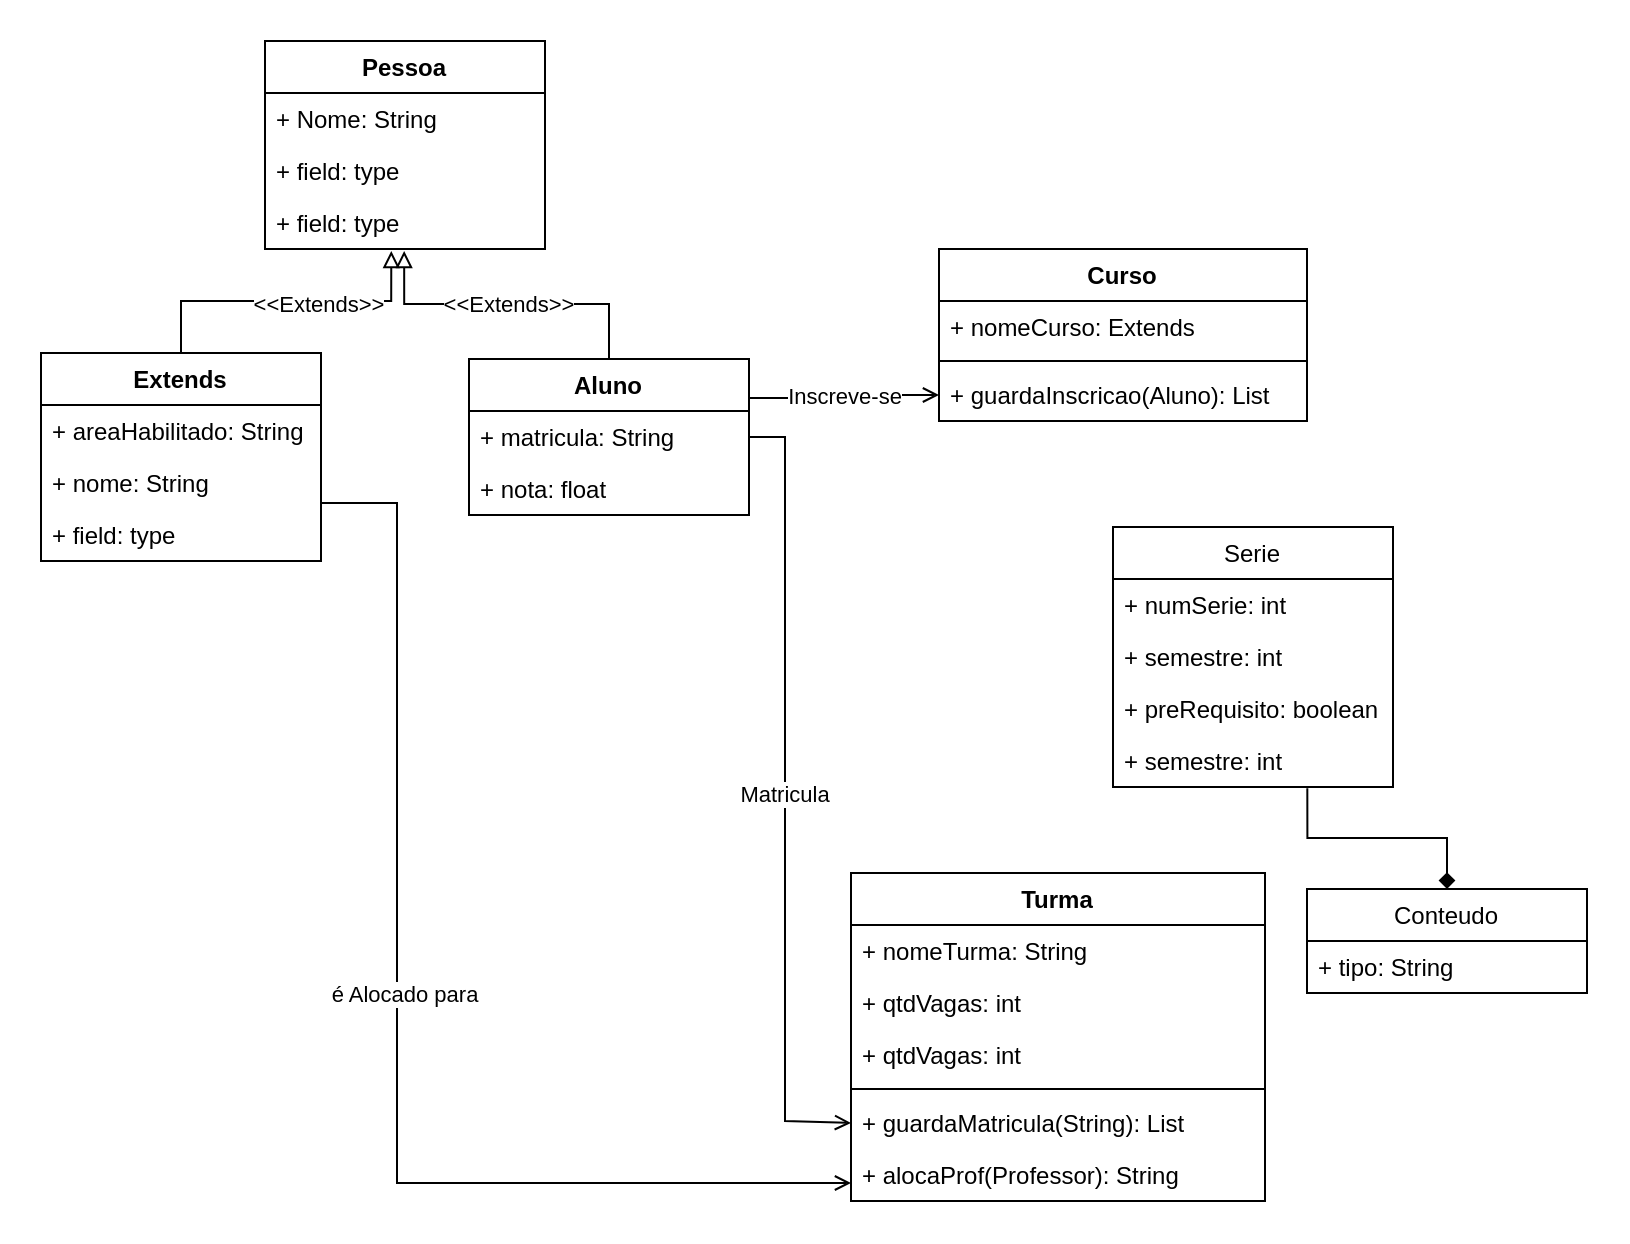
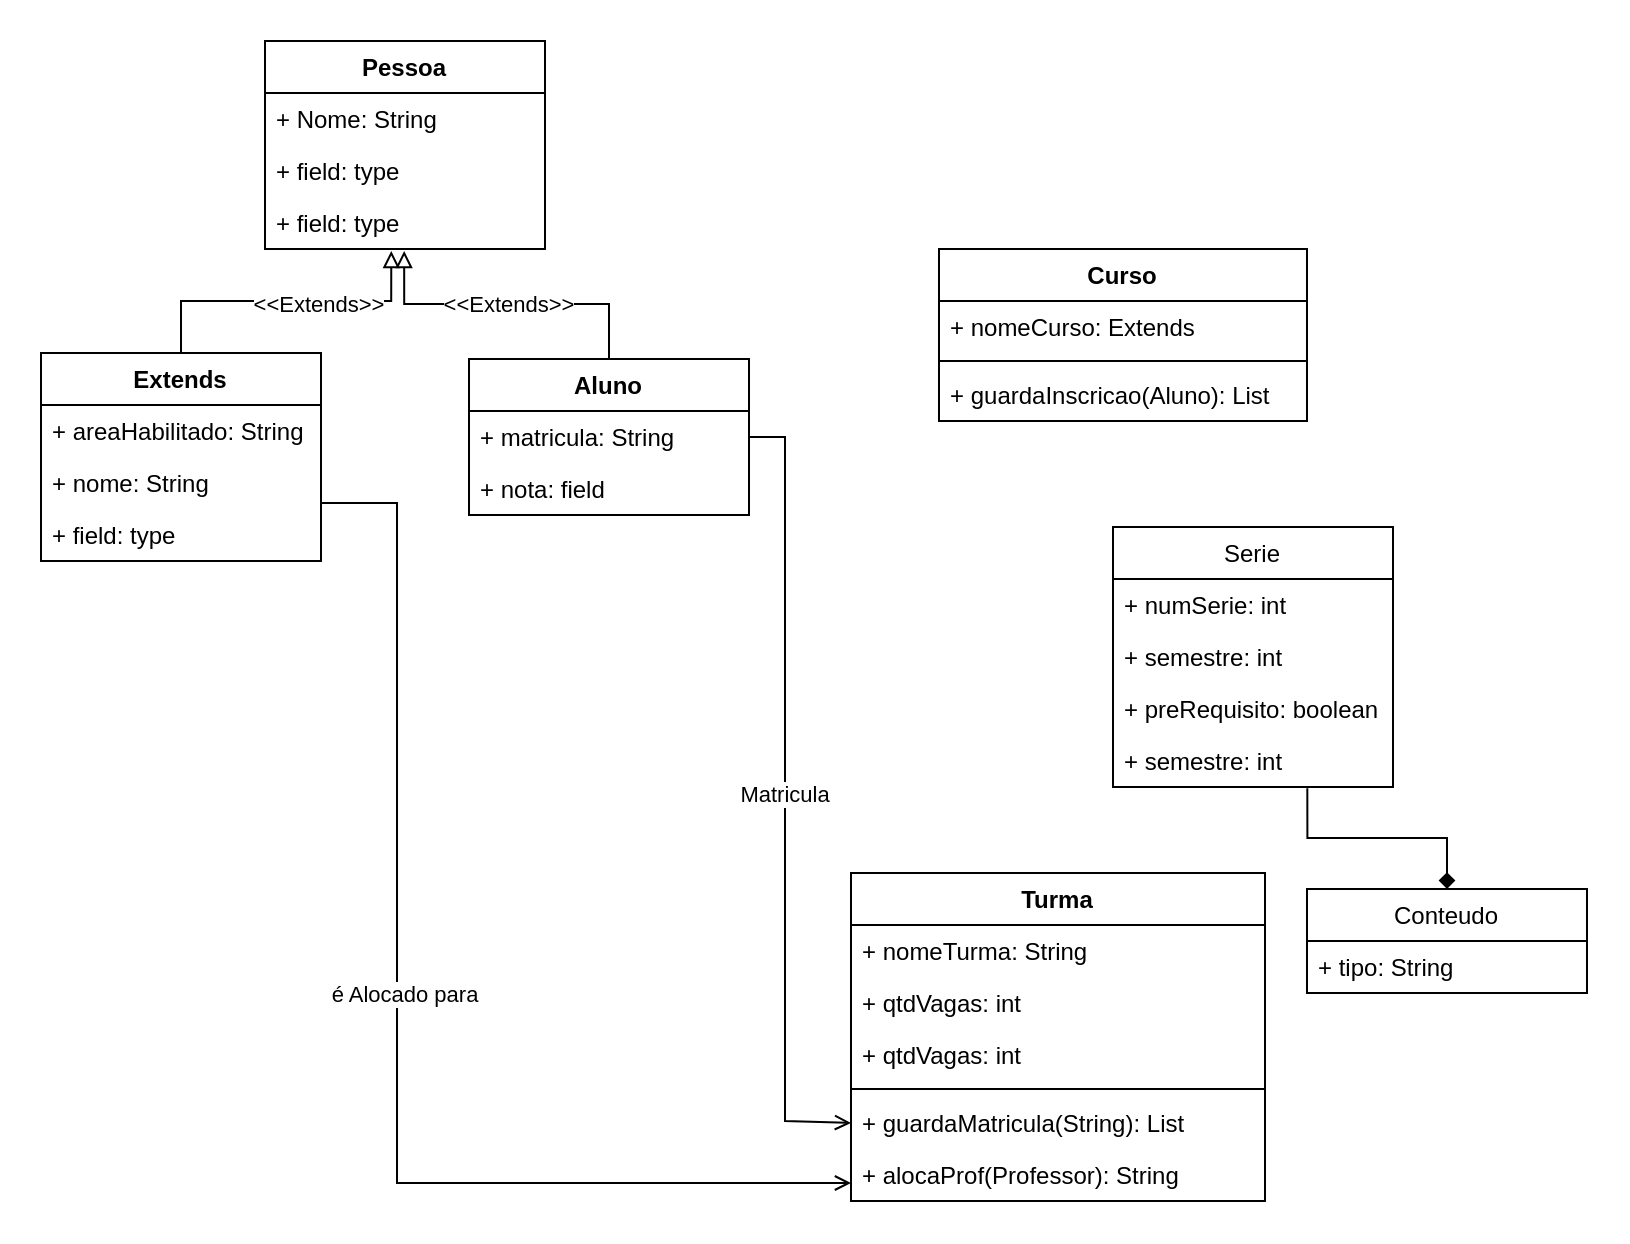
(844, 397) -> none
(555, 490) -> (552, 490)
